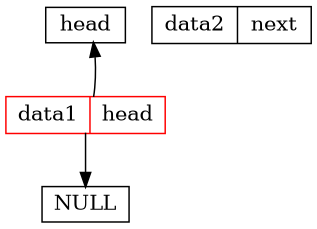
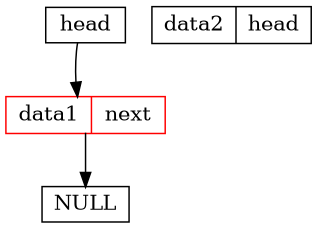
(274, 24) -> (274, 24)
(95, 77) -> (76, 62)
(128, 114) -> (128, 114)
